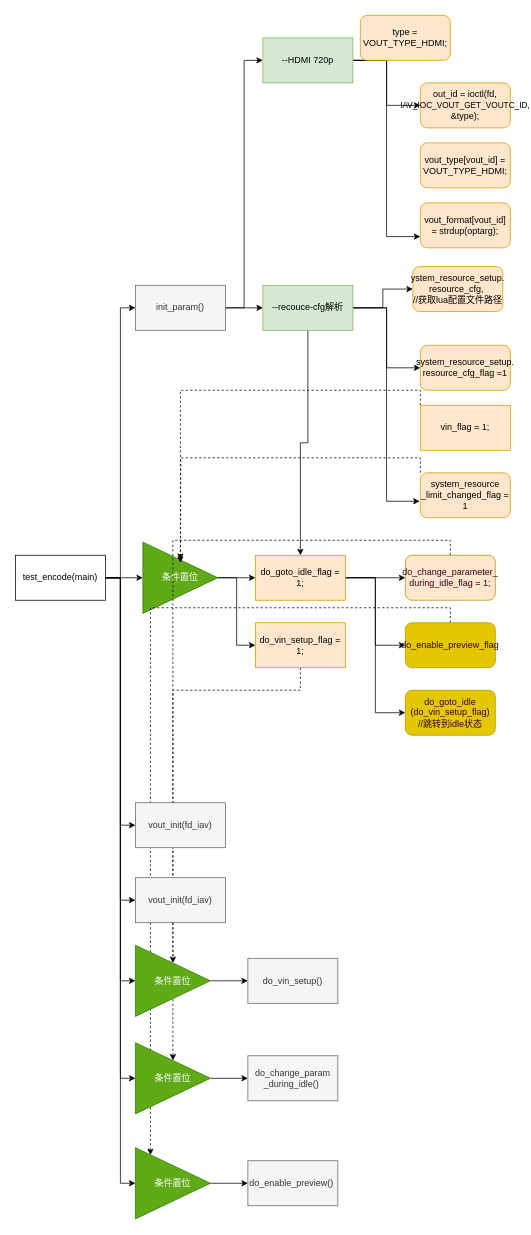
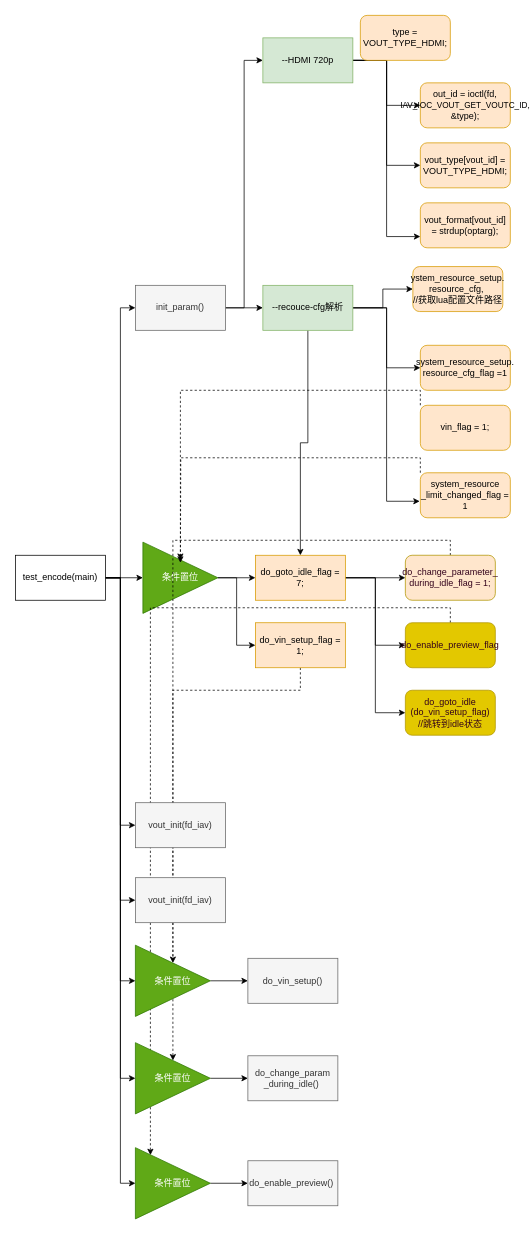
none -> (401, 165)
(465, 428) -> (465, 428)
(300, 578) -> (300, 578)
